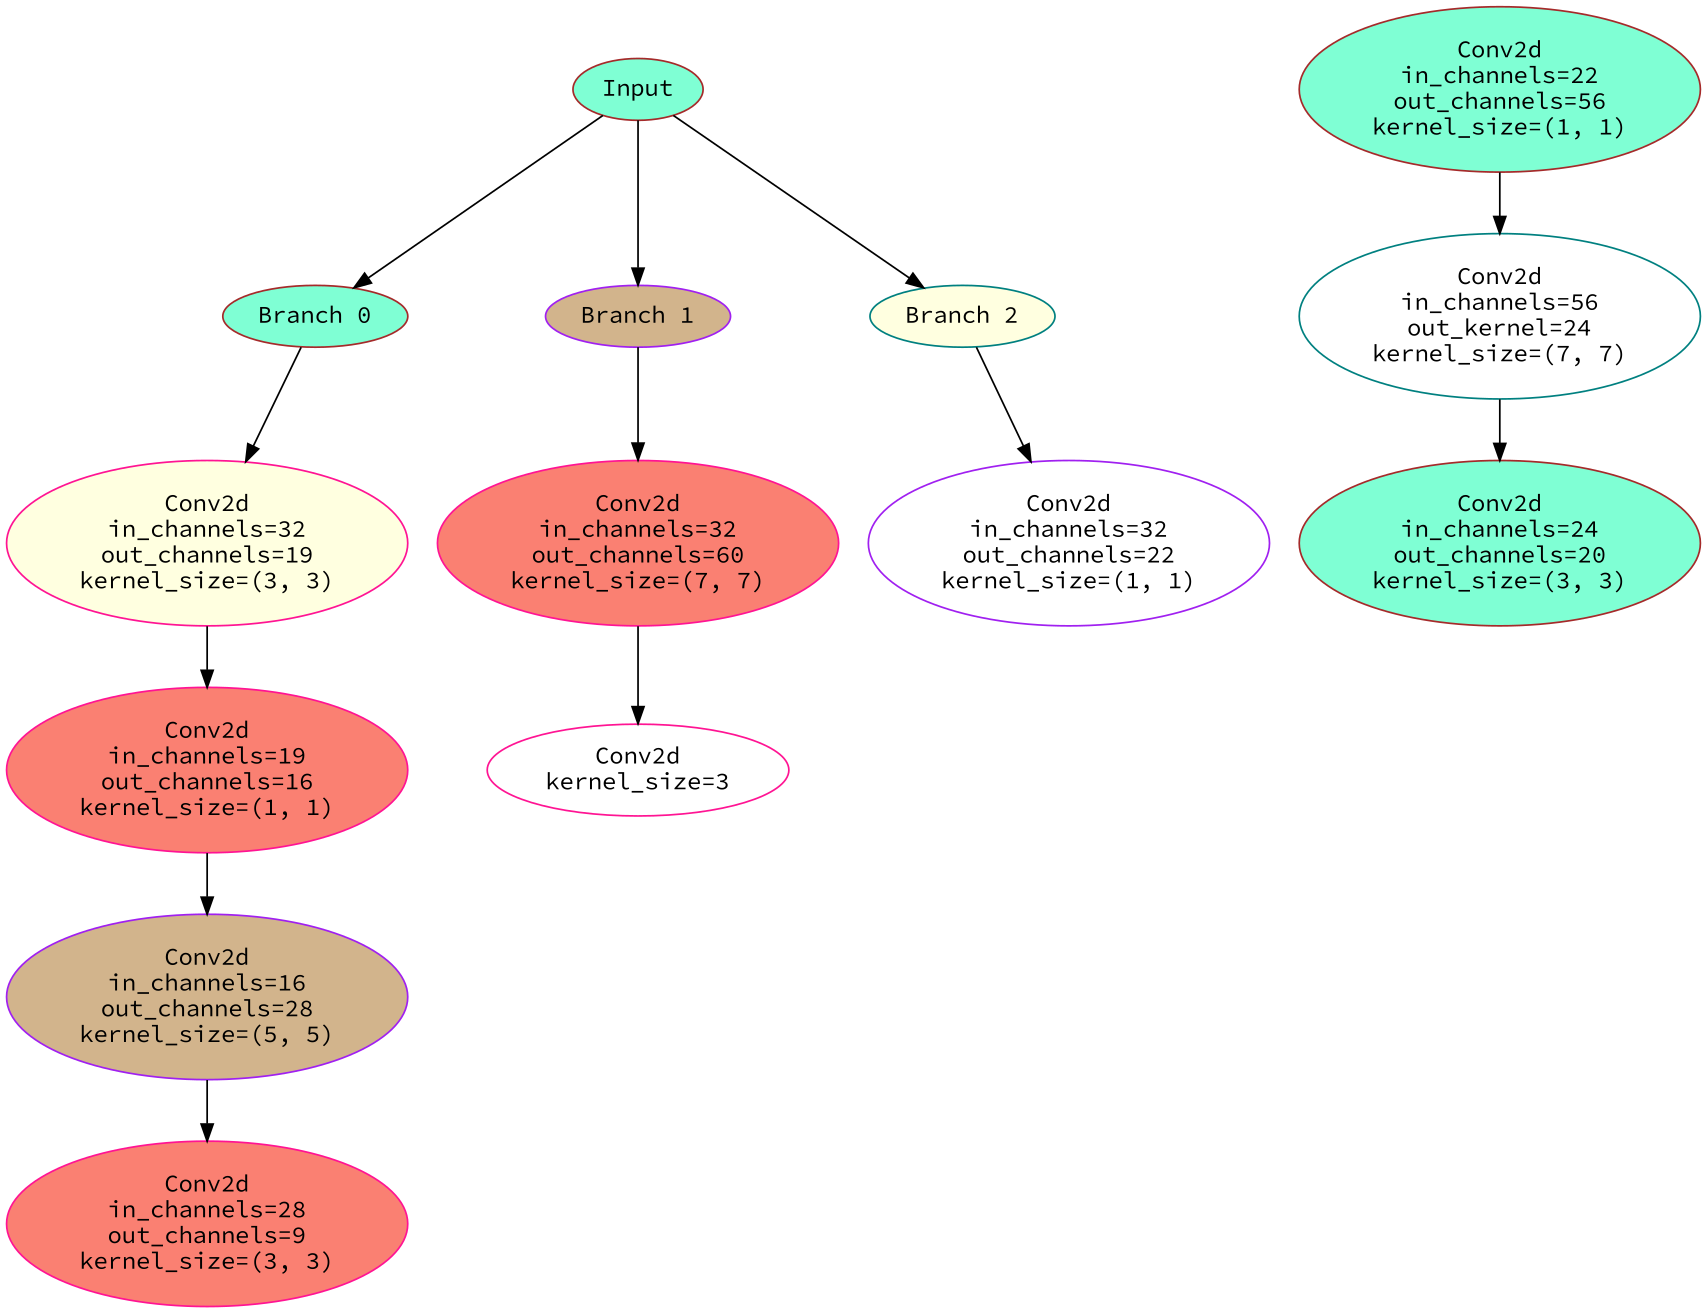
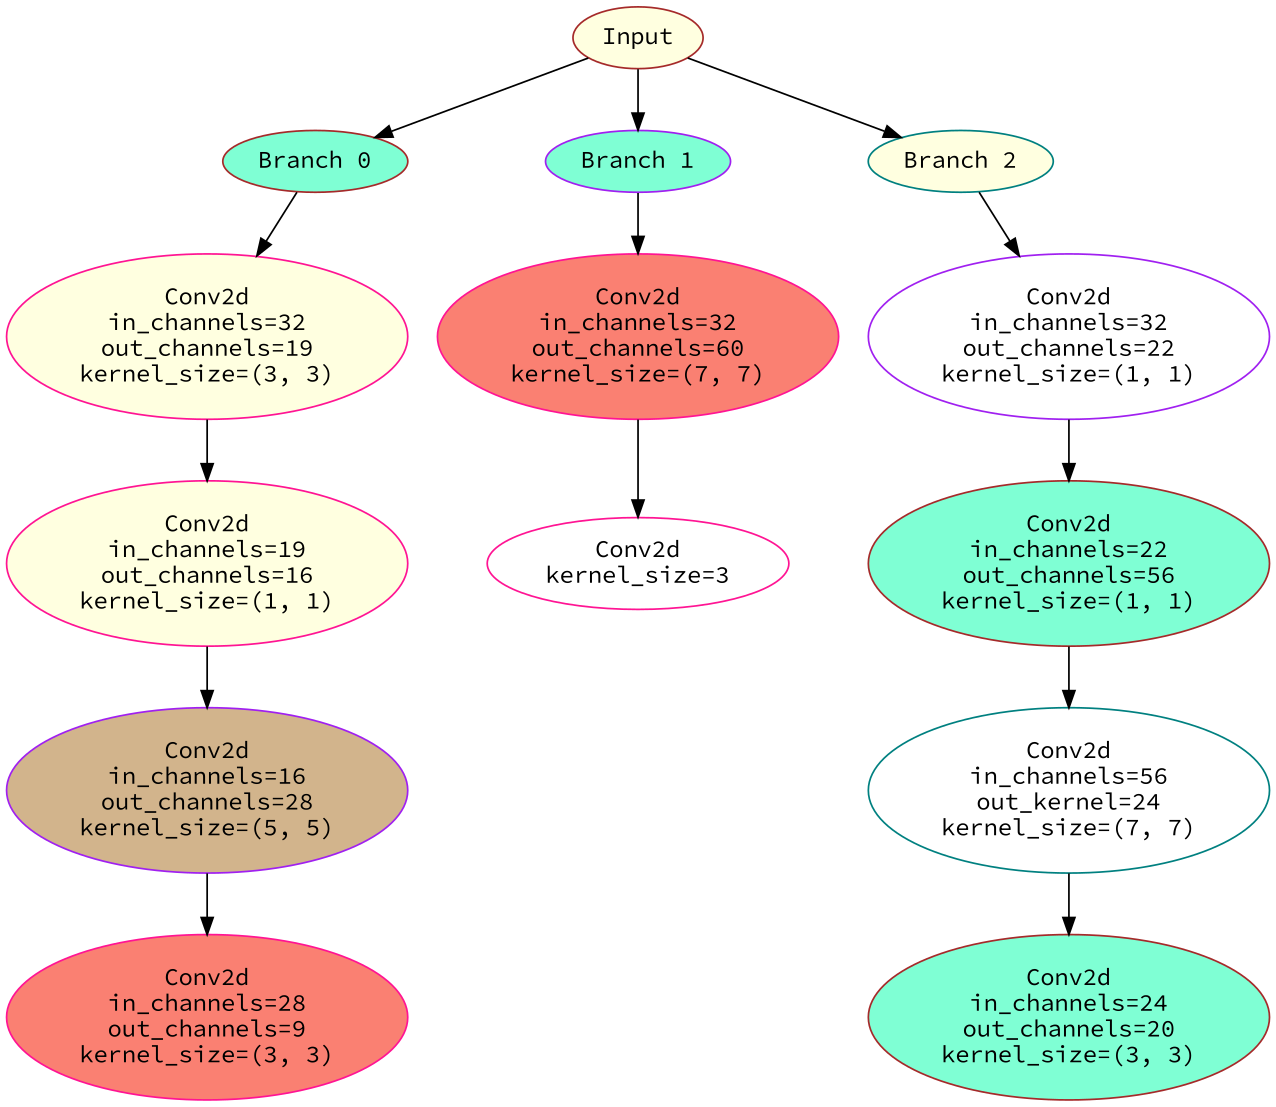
(638, 89) -> (638, 38)
(638, 316) -> (638, 161)
none -> (1069, 441)
(207, 770) -> (207, 563)
